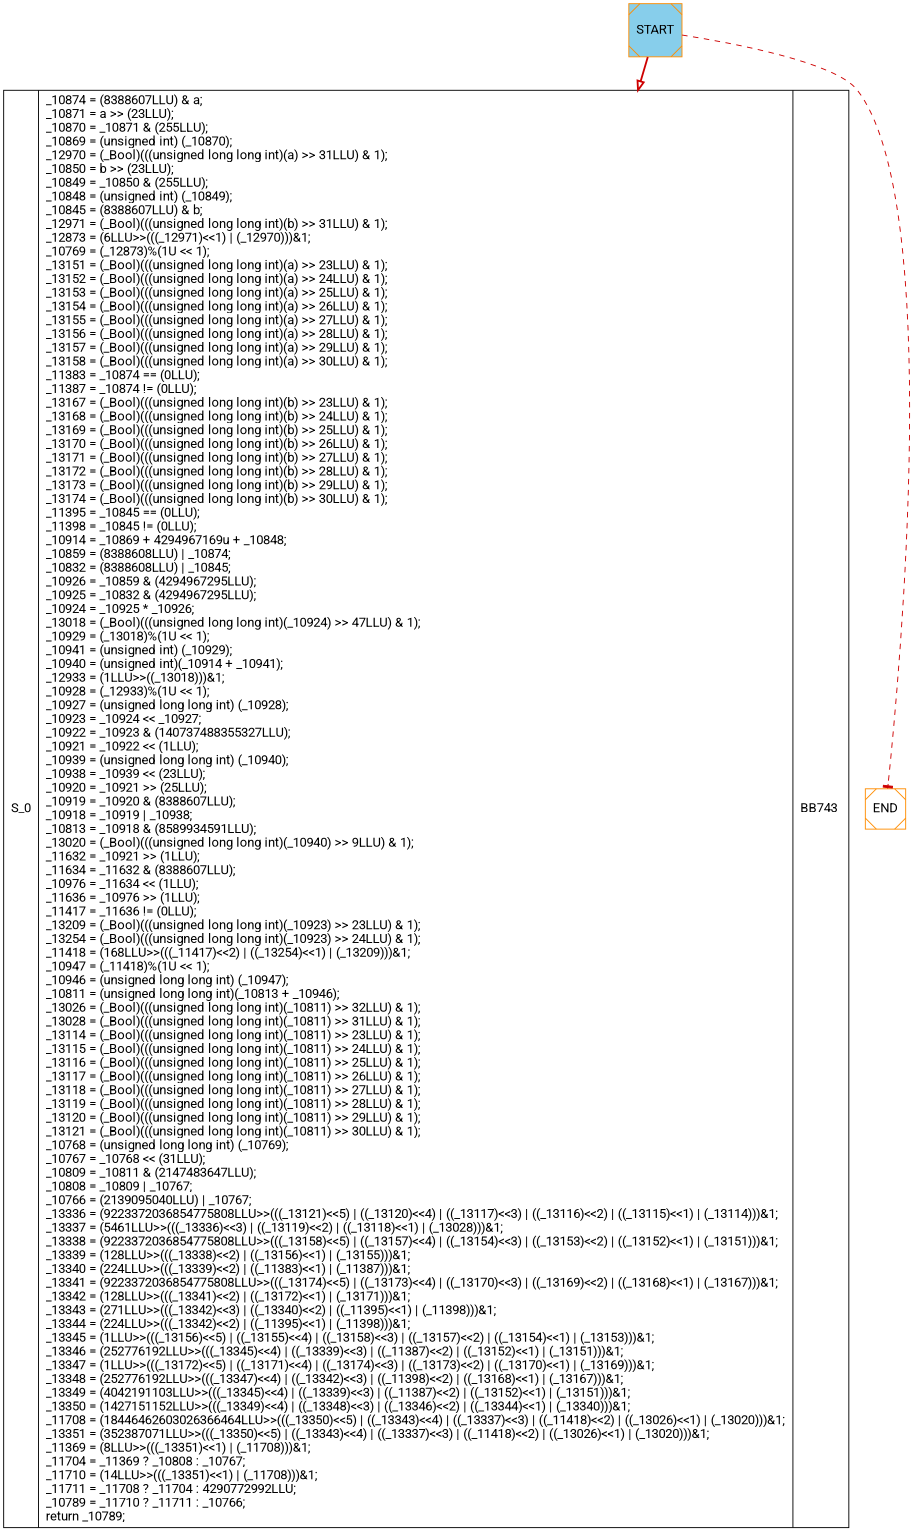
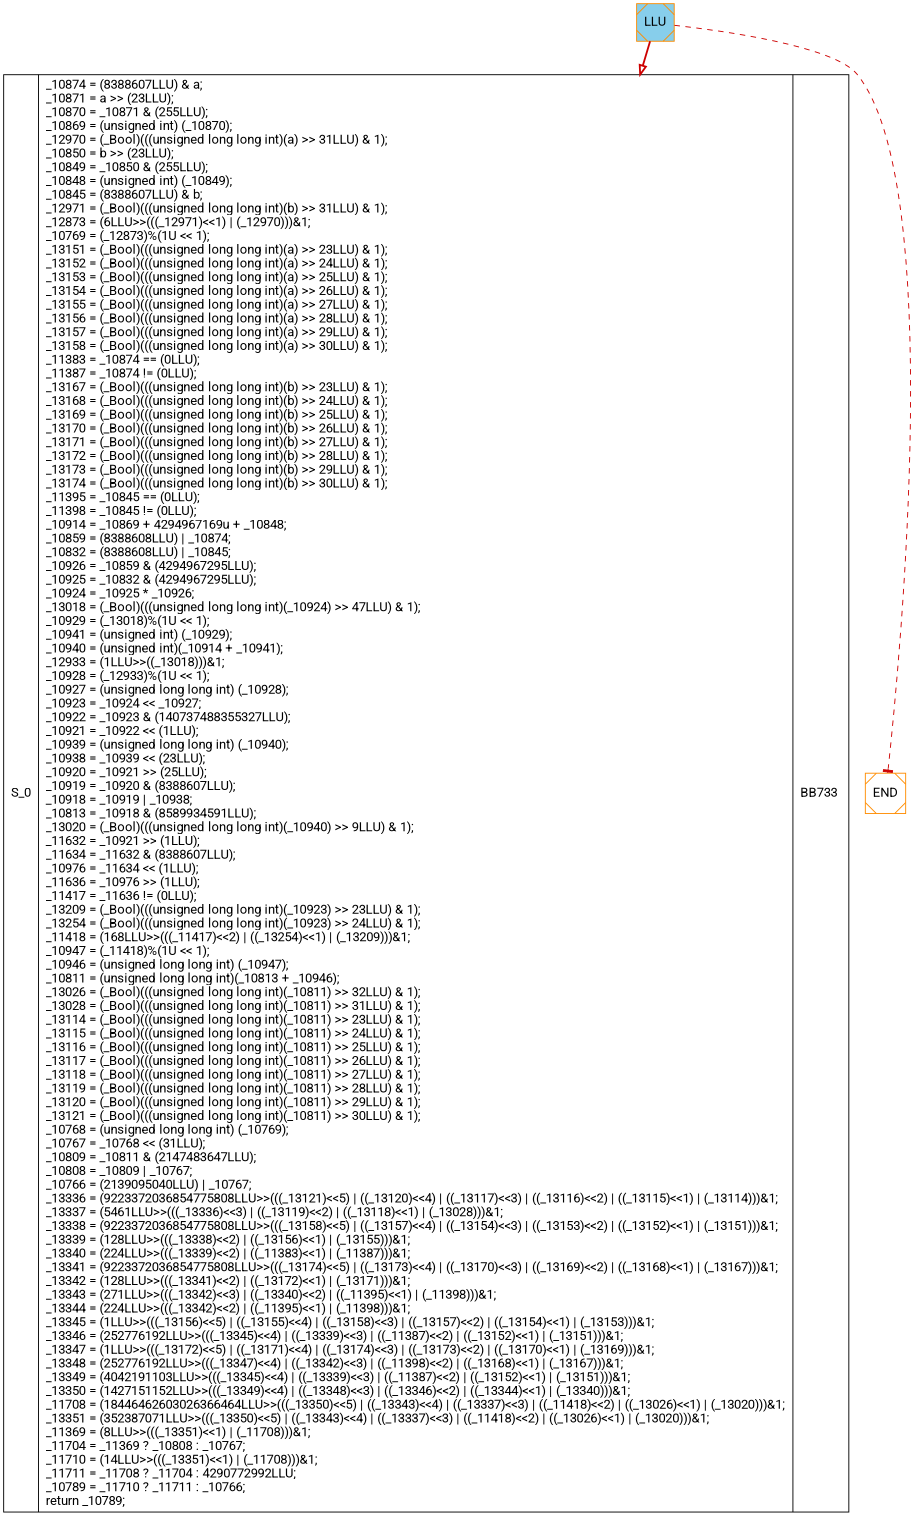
(655, 30) -> (655, 22)
(821, 808) -> (821, 793)
